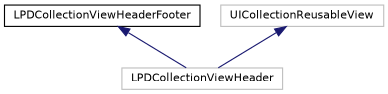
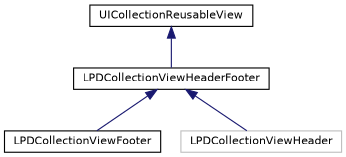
(302, 16) -> (171, 16)
(247, 50) -> (171, 53)
none -> (83, 142)
